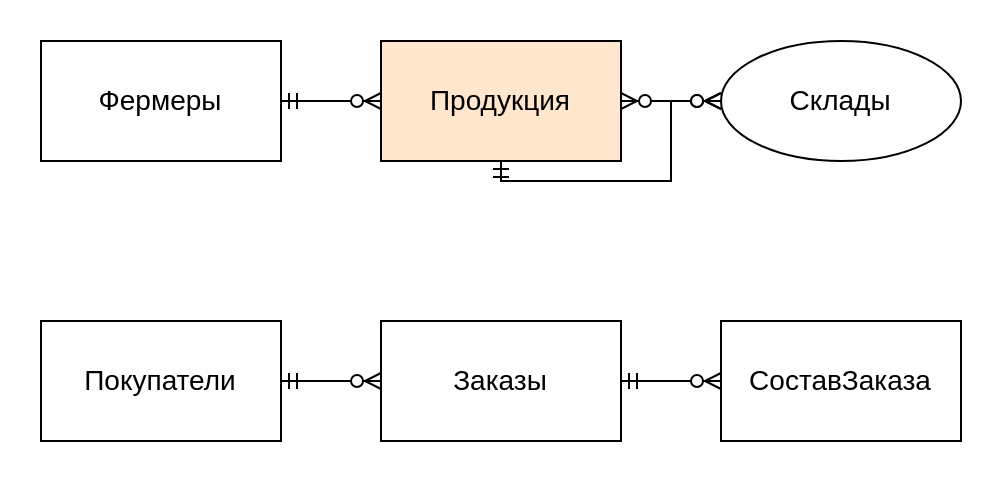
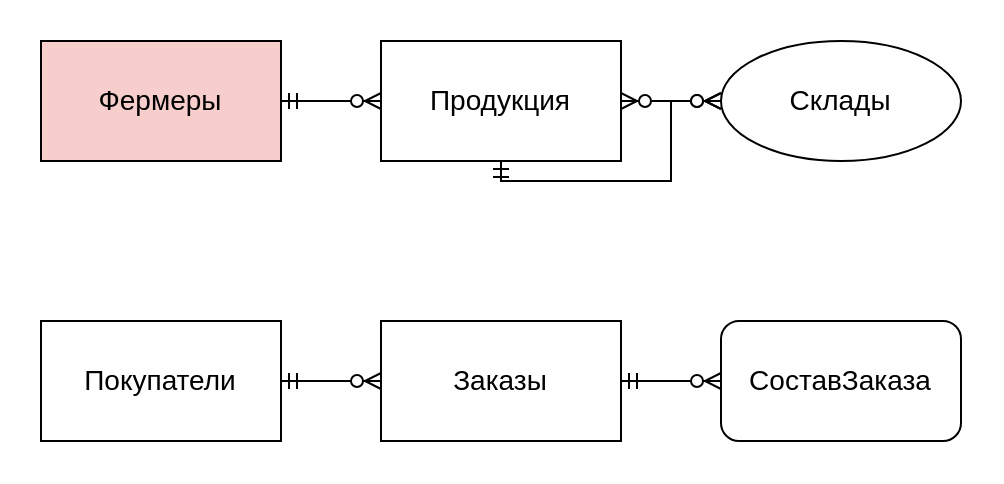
(161, 101) -> (161, 101)
(501, 101) -> (501, 101)
(841, 381) -> (841, 381)
